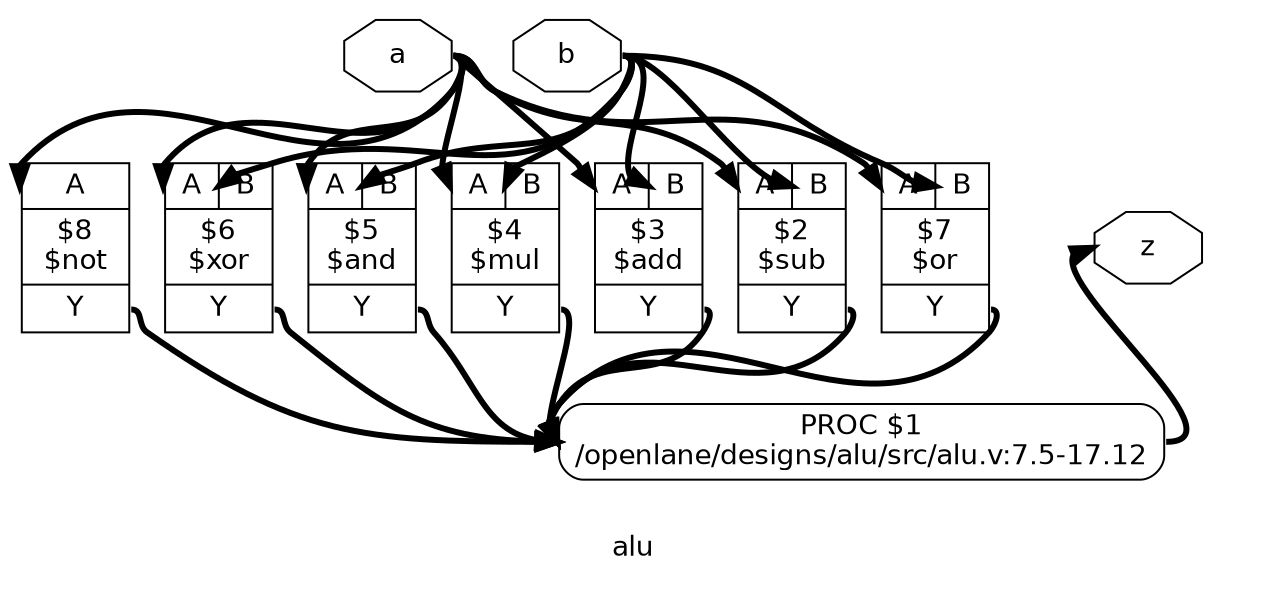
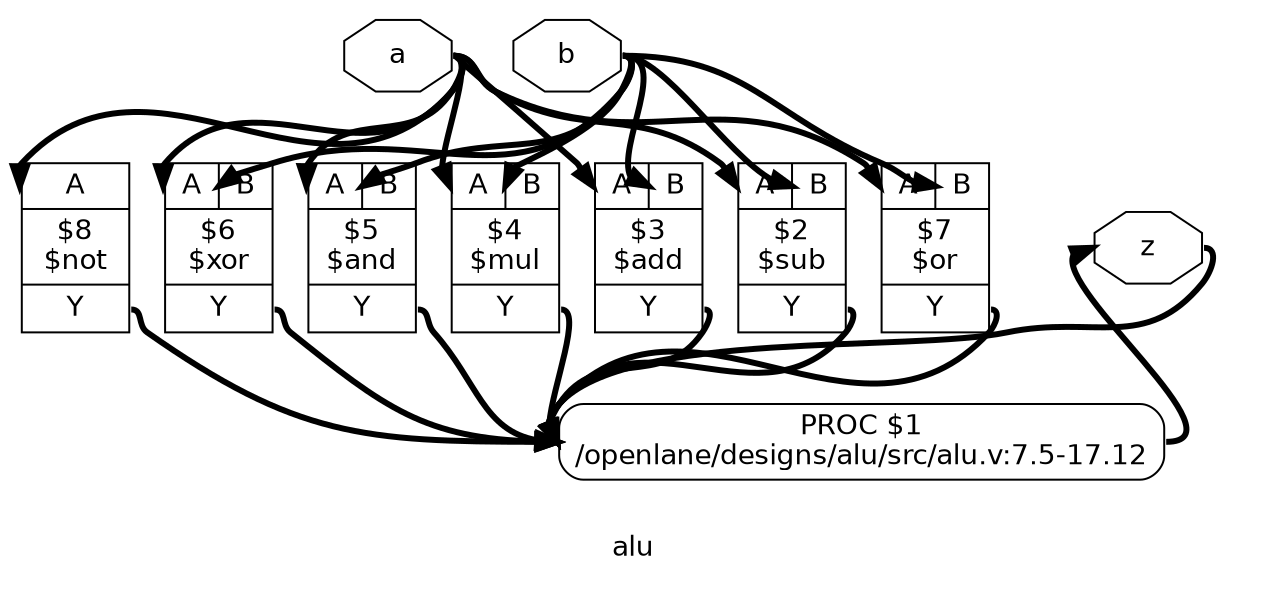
none -> (893, 342)
